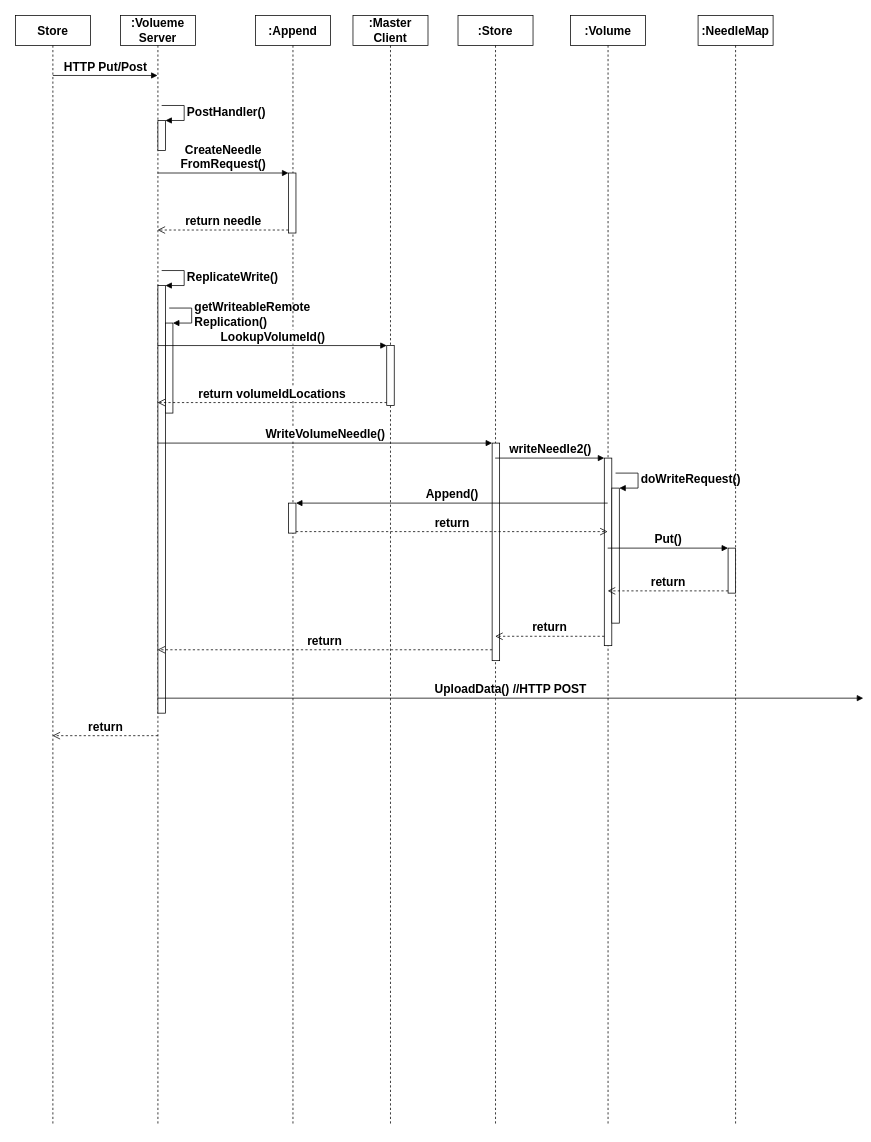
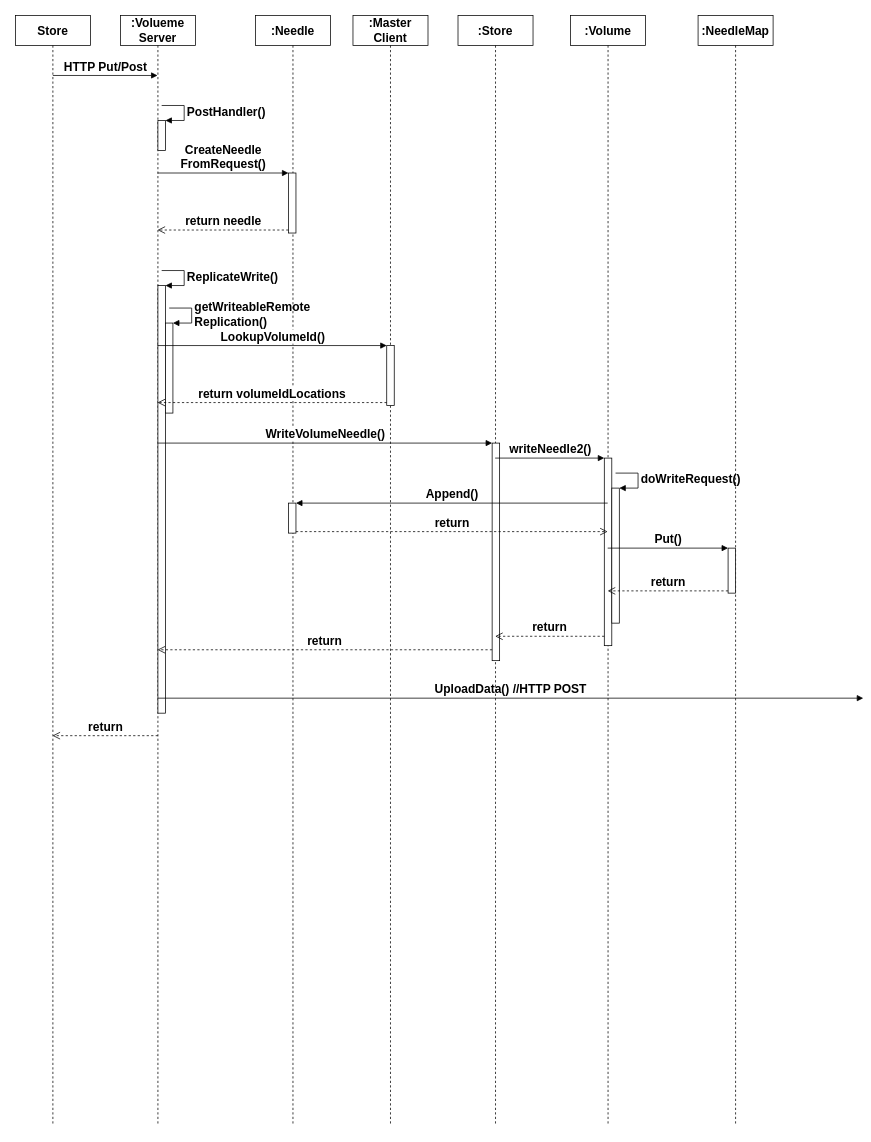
(293, 30) -> (293, 30)
